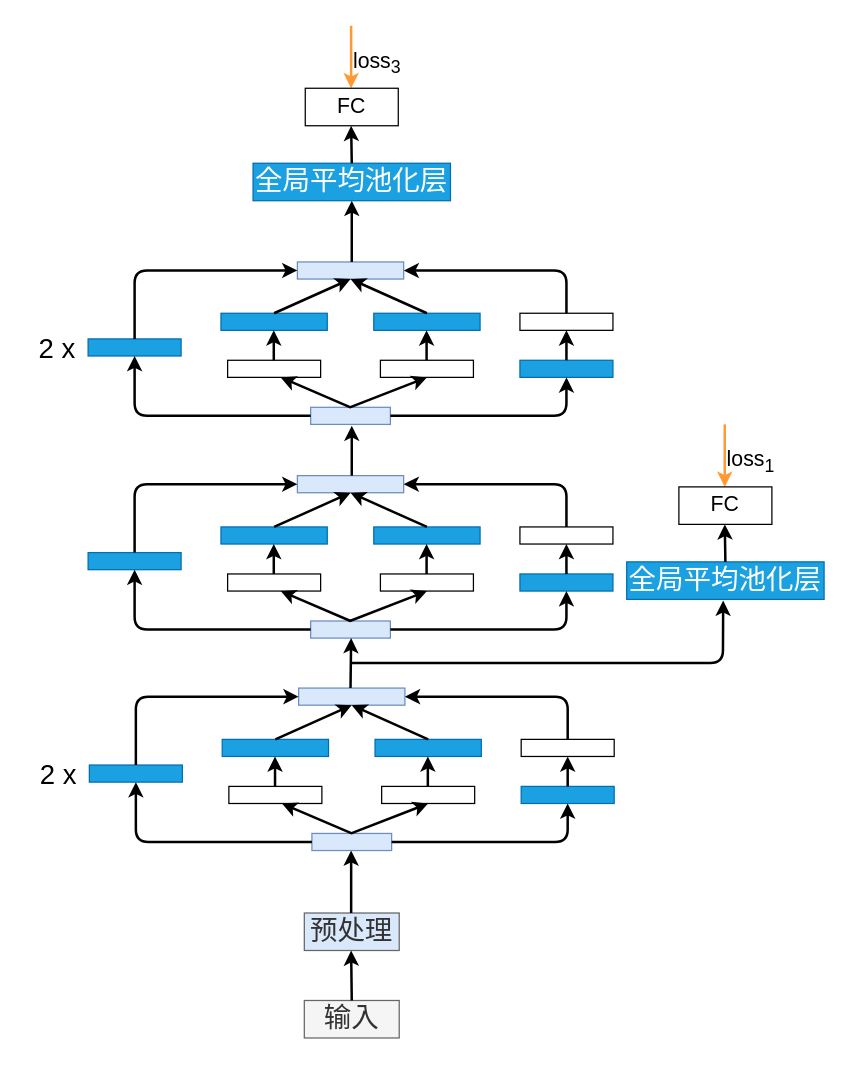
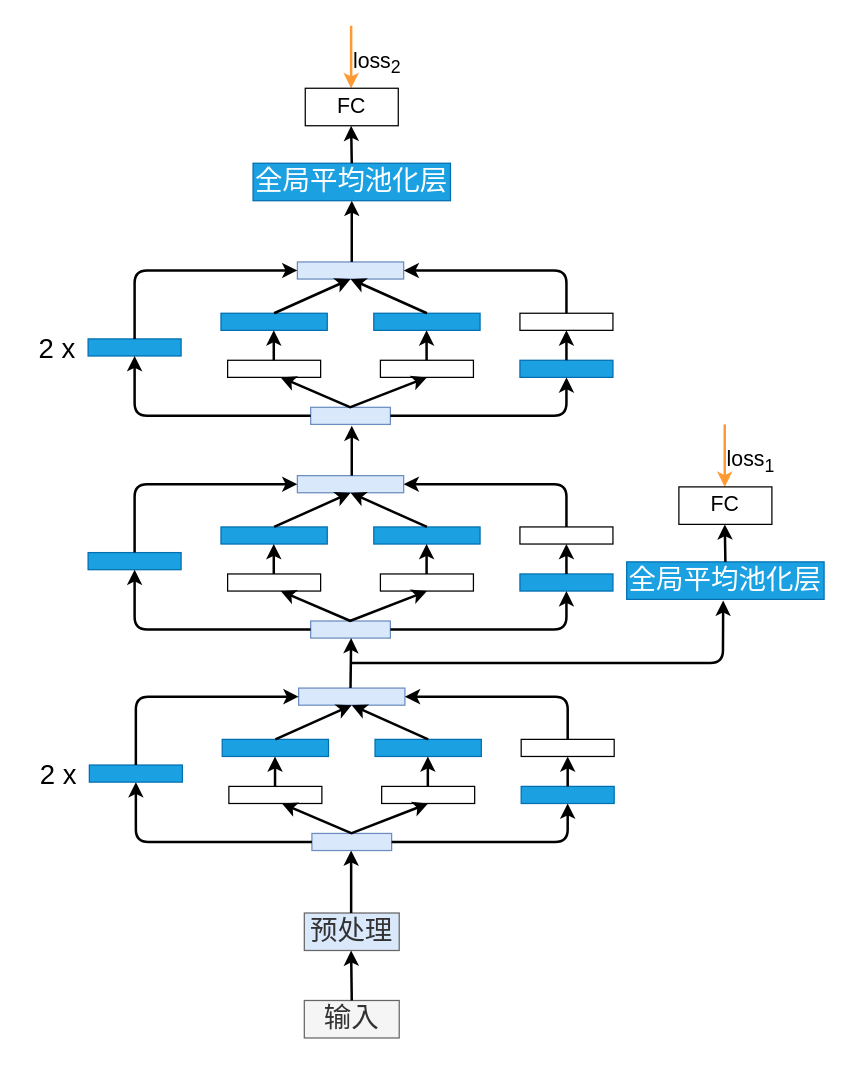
(378, 63) -> (378, 63)
